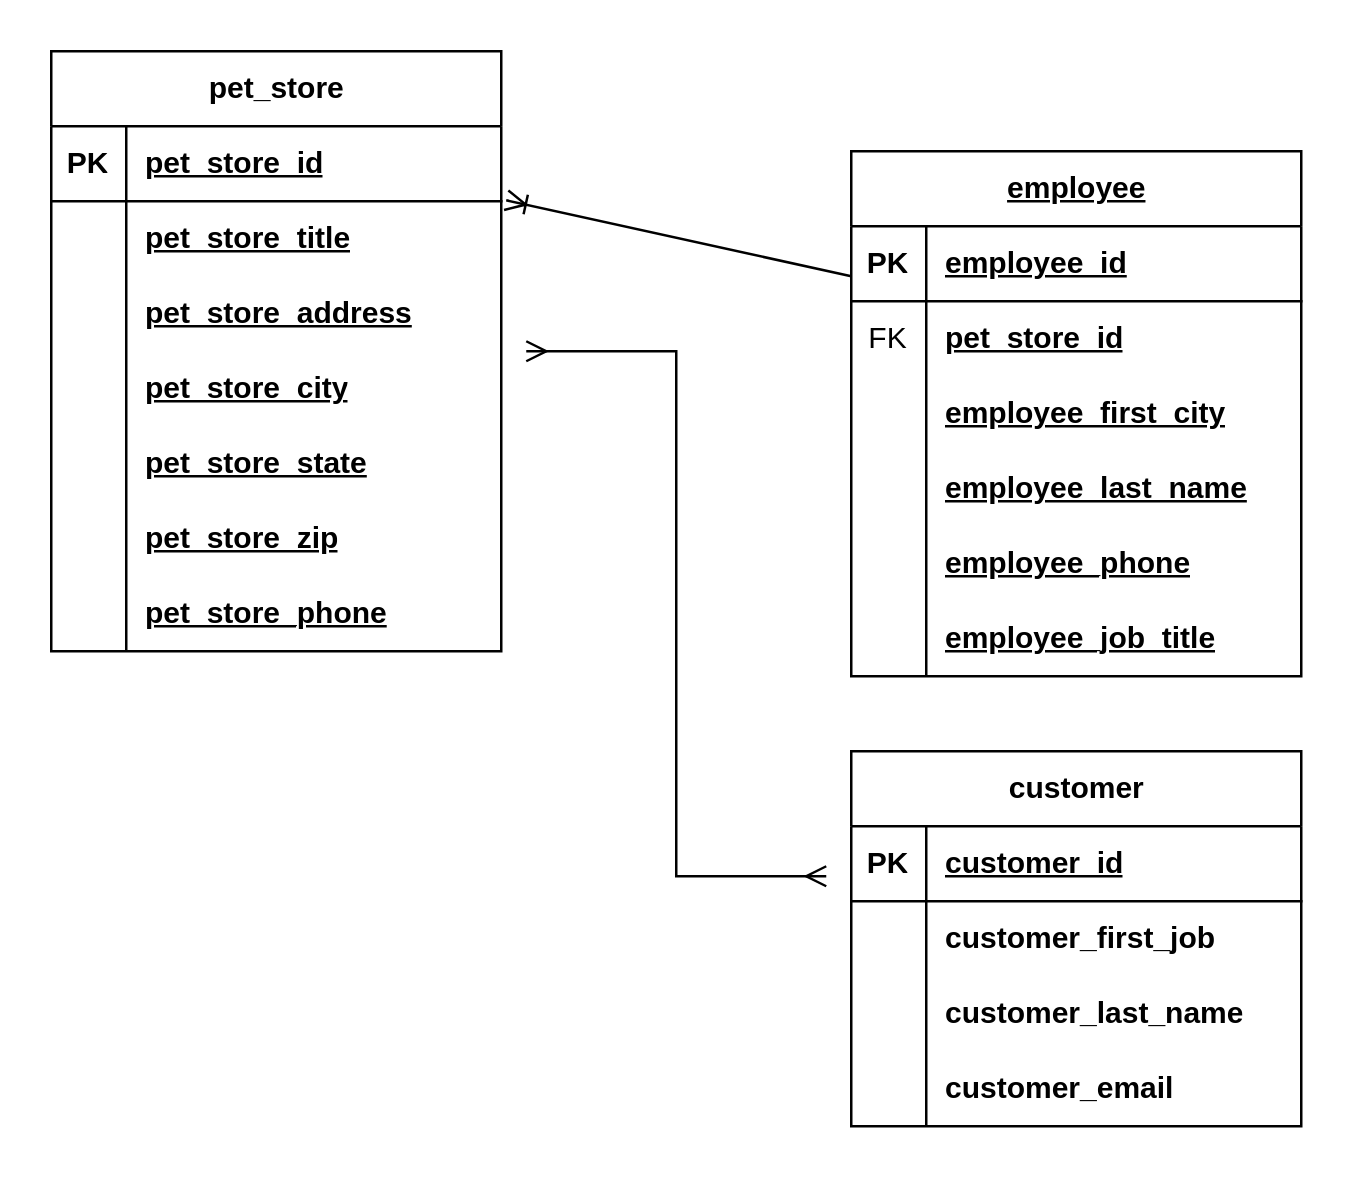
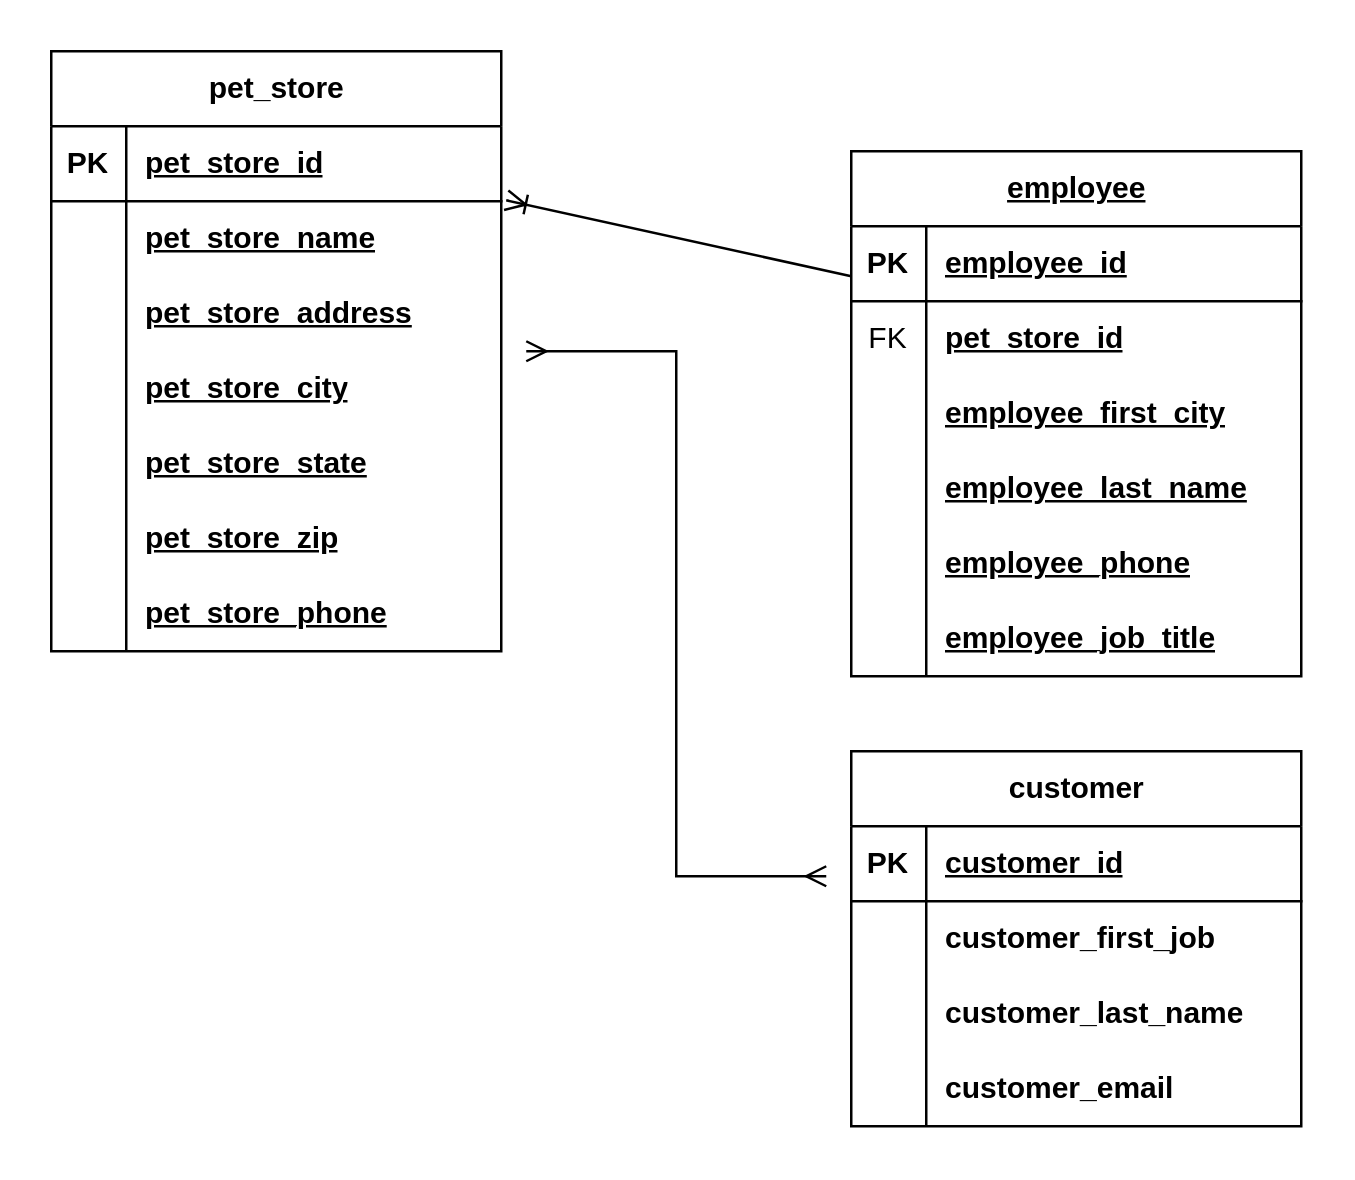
(264, 239) -> (264, 239)
